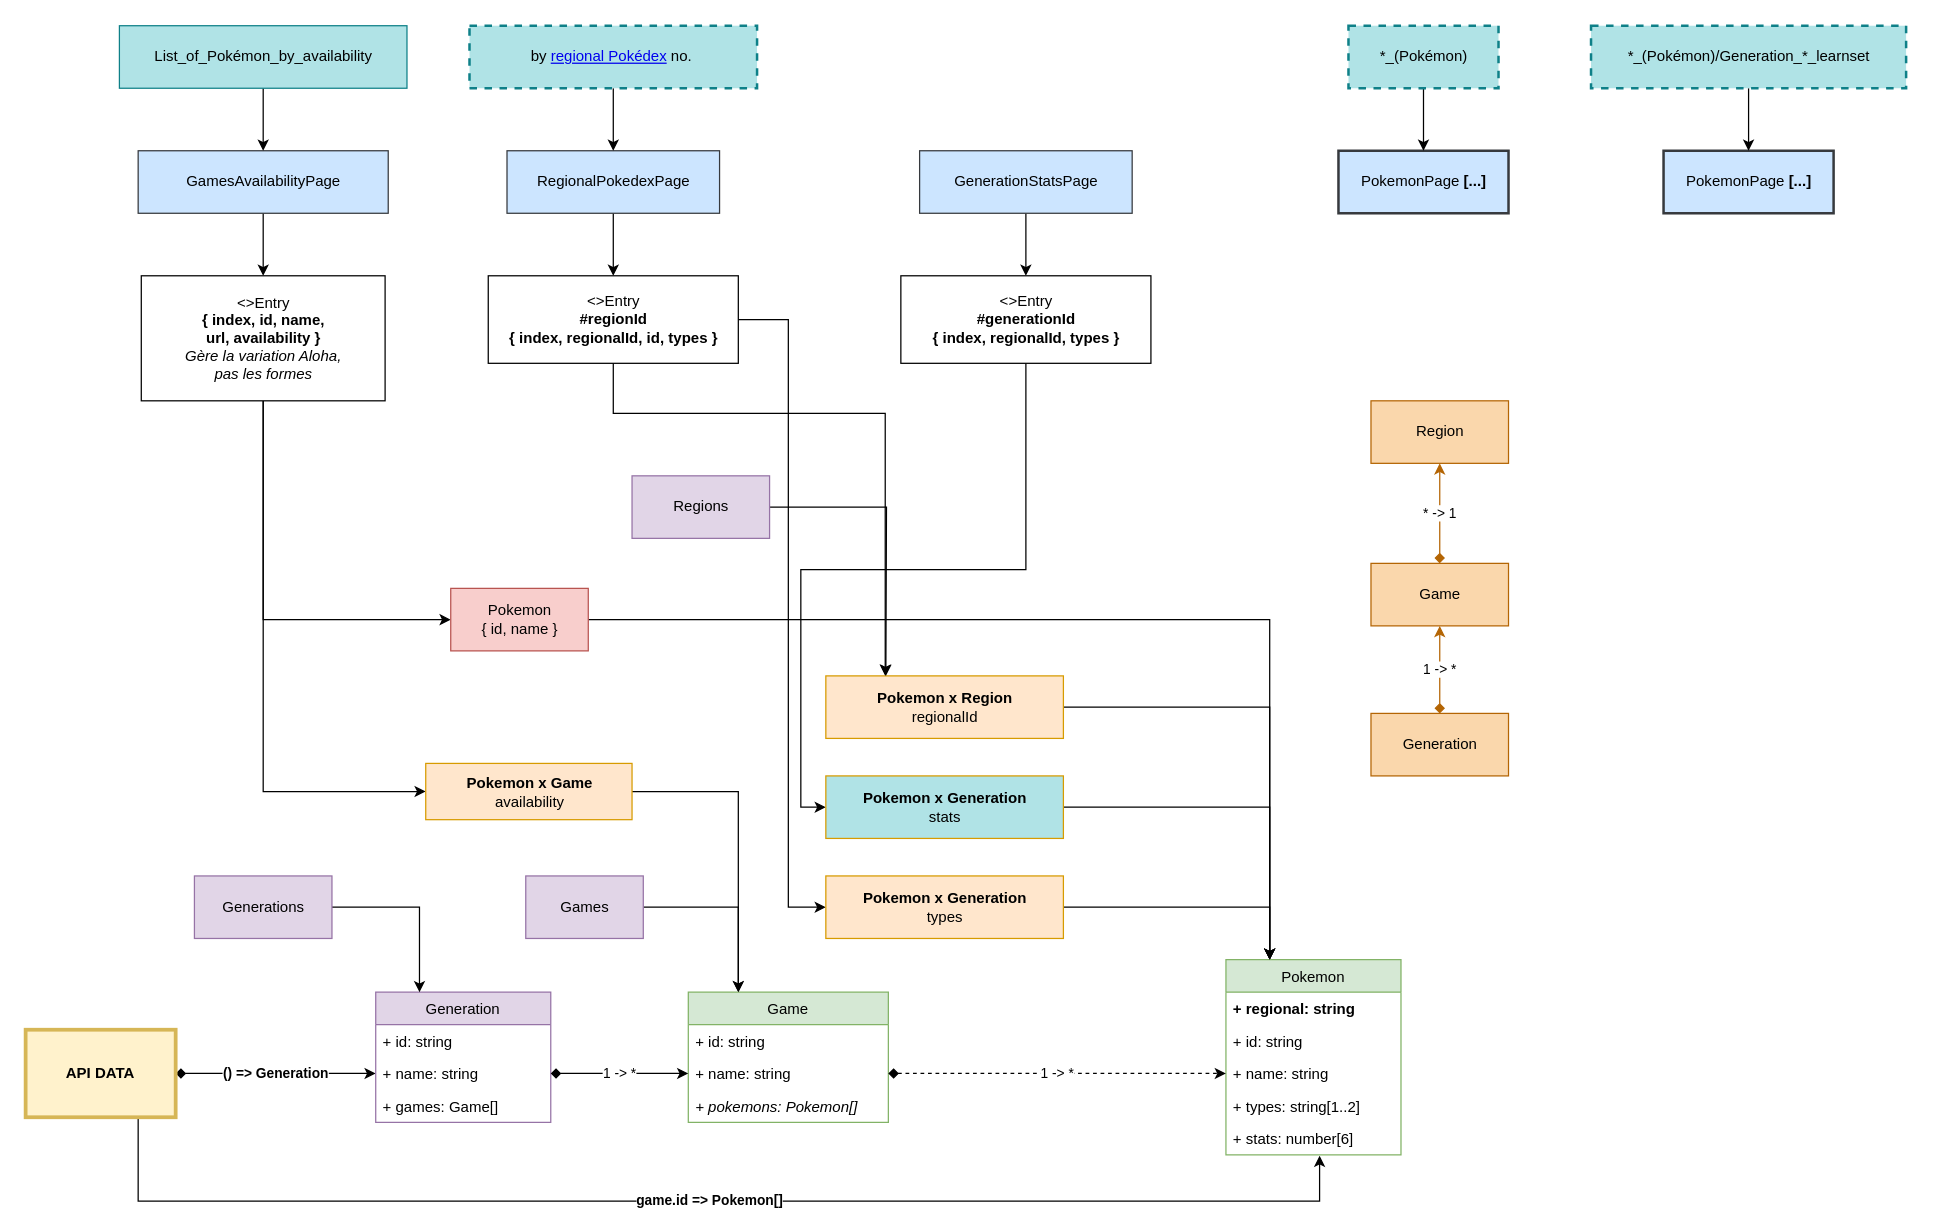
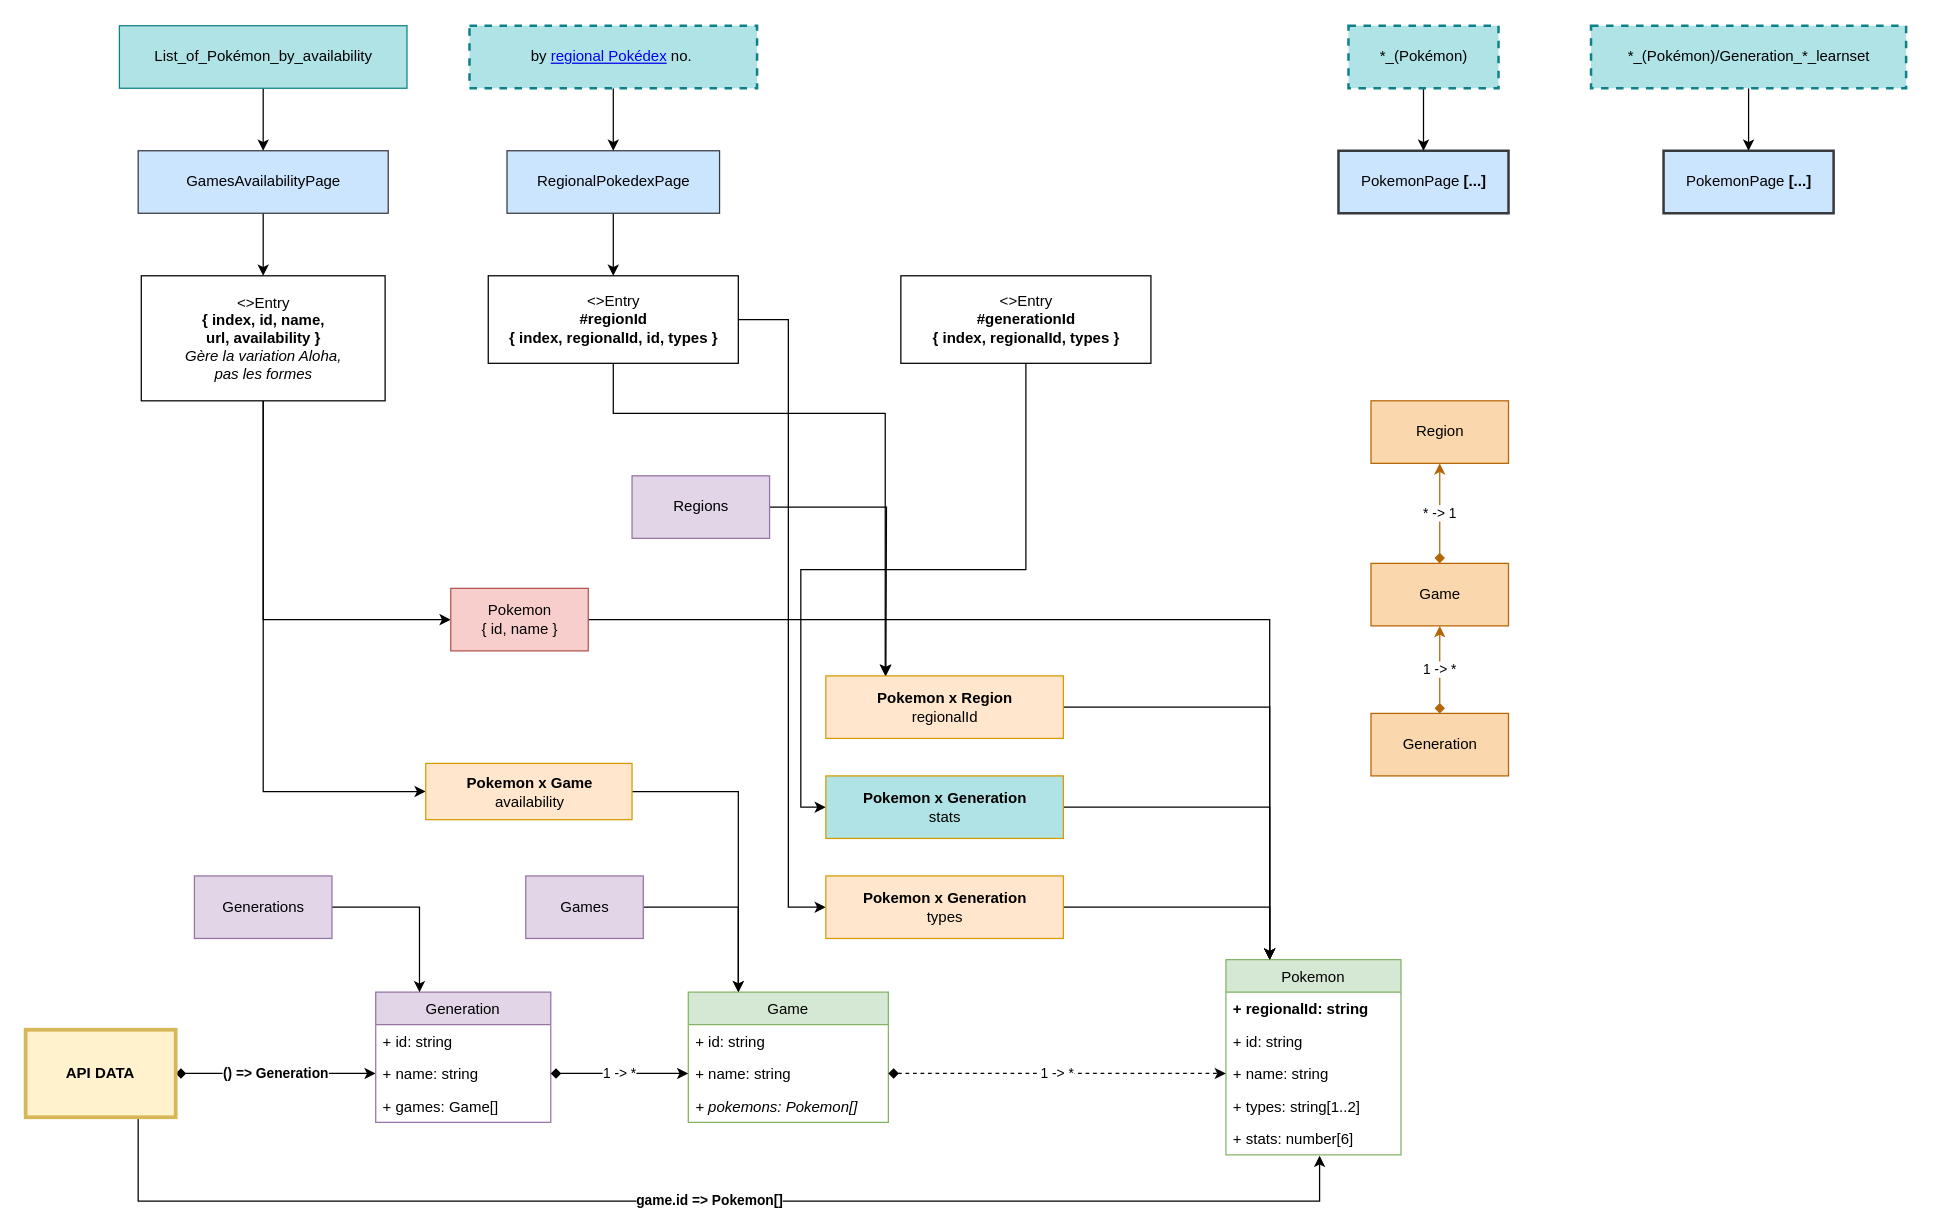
(1026, 182) -> none
(1026, 240) -> none
(1296, 1009) -> (1305, 1009)
